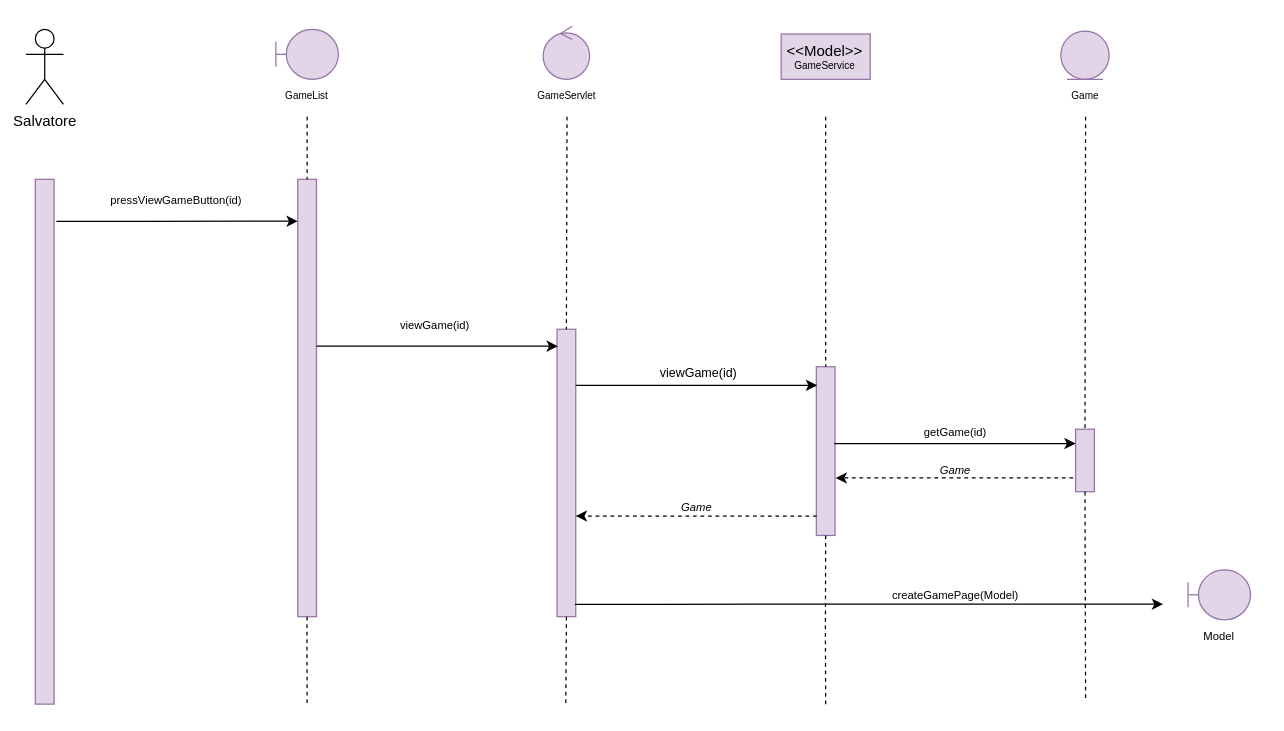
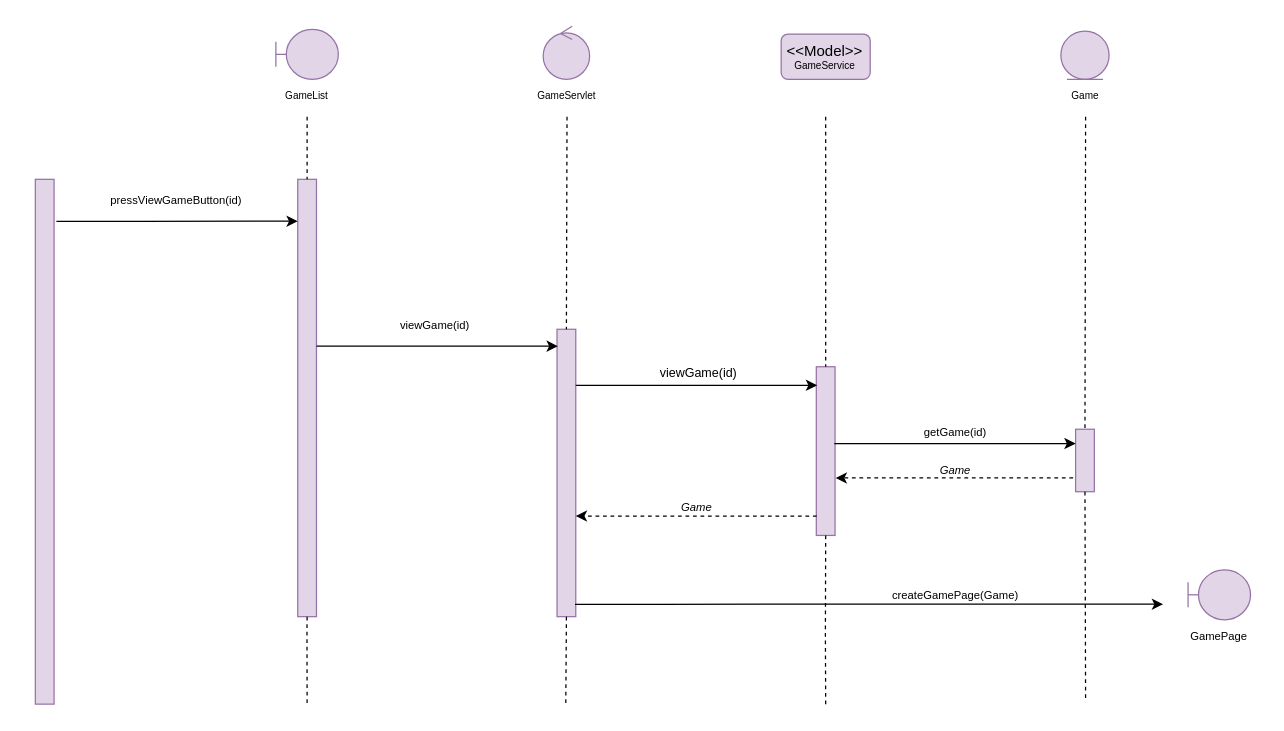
(826, 57) -> (826, 57)
(44, 67) -> none
(956, 596) -> (956, 596)
(1219, 636) -> (1219, 636)
